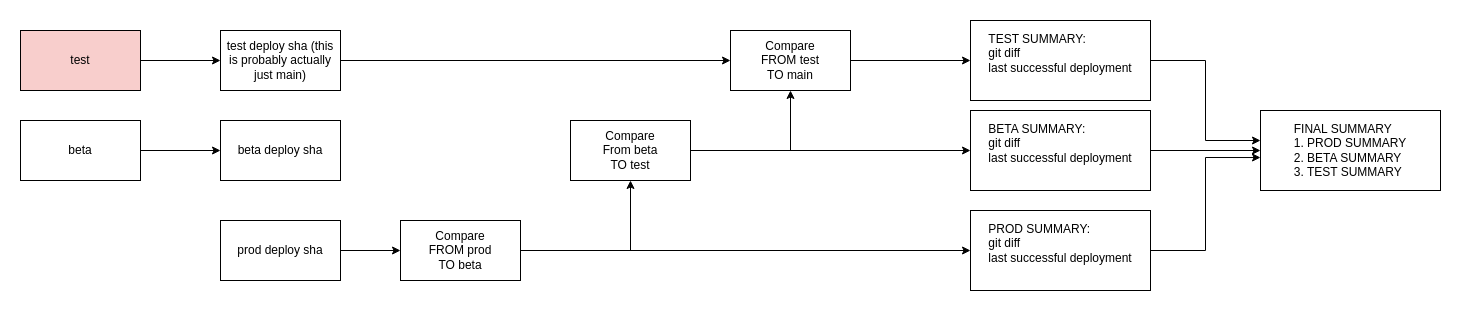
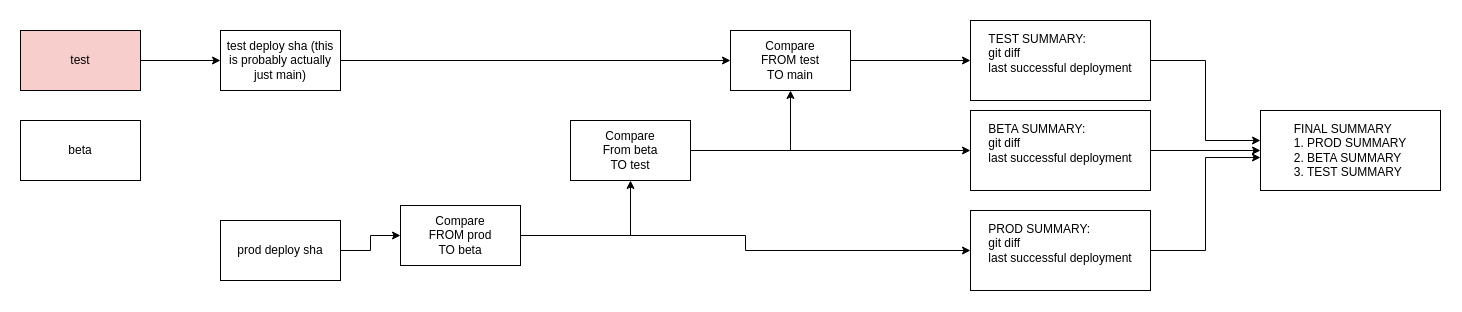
(177, 151) -> none
(281, 151) -> none
(461, 251) -> (461, 236)
